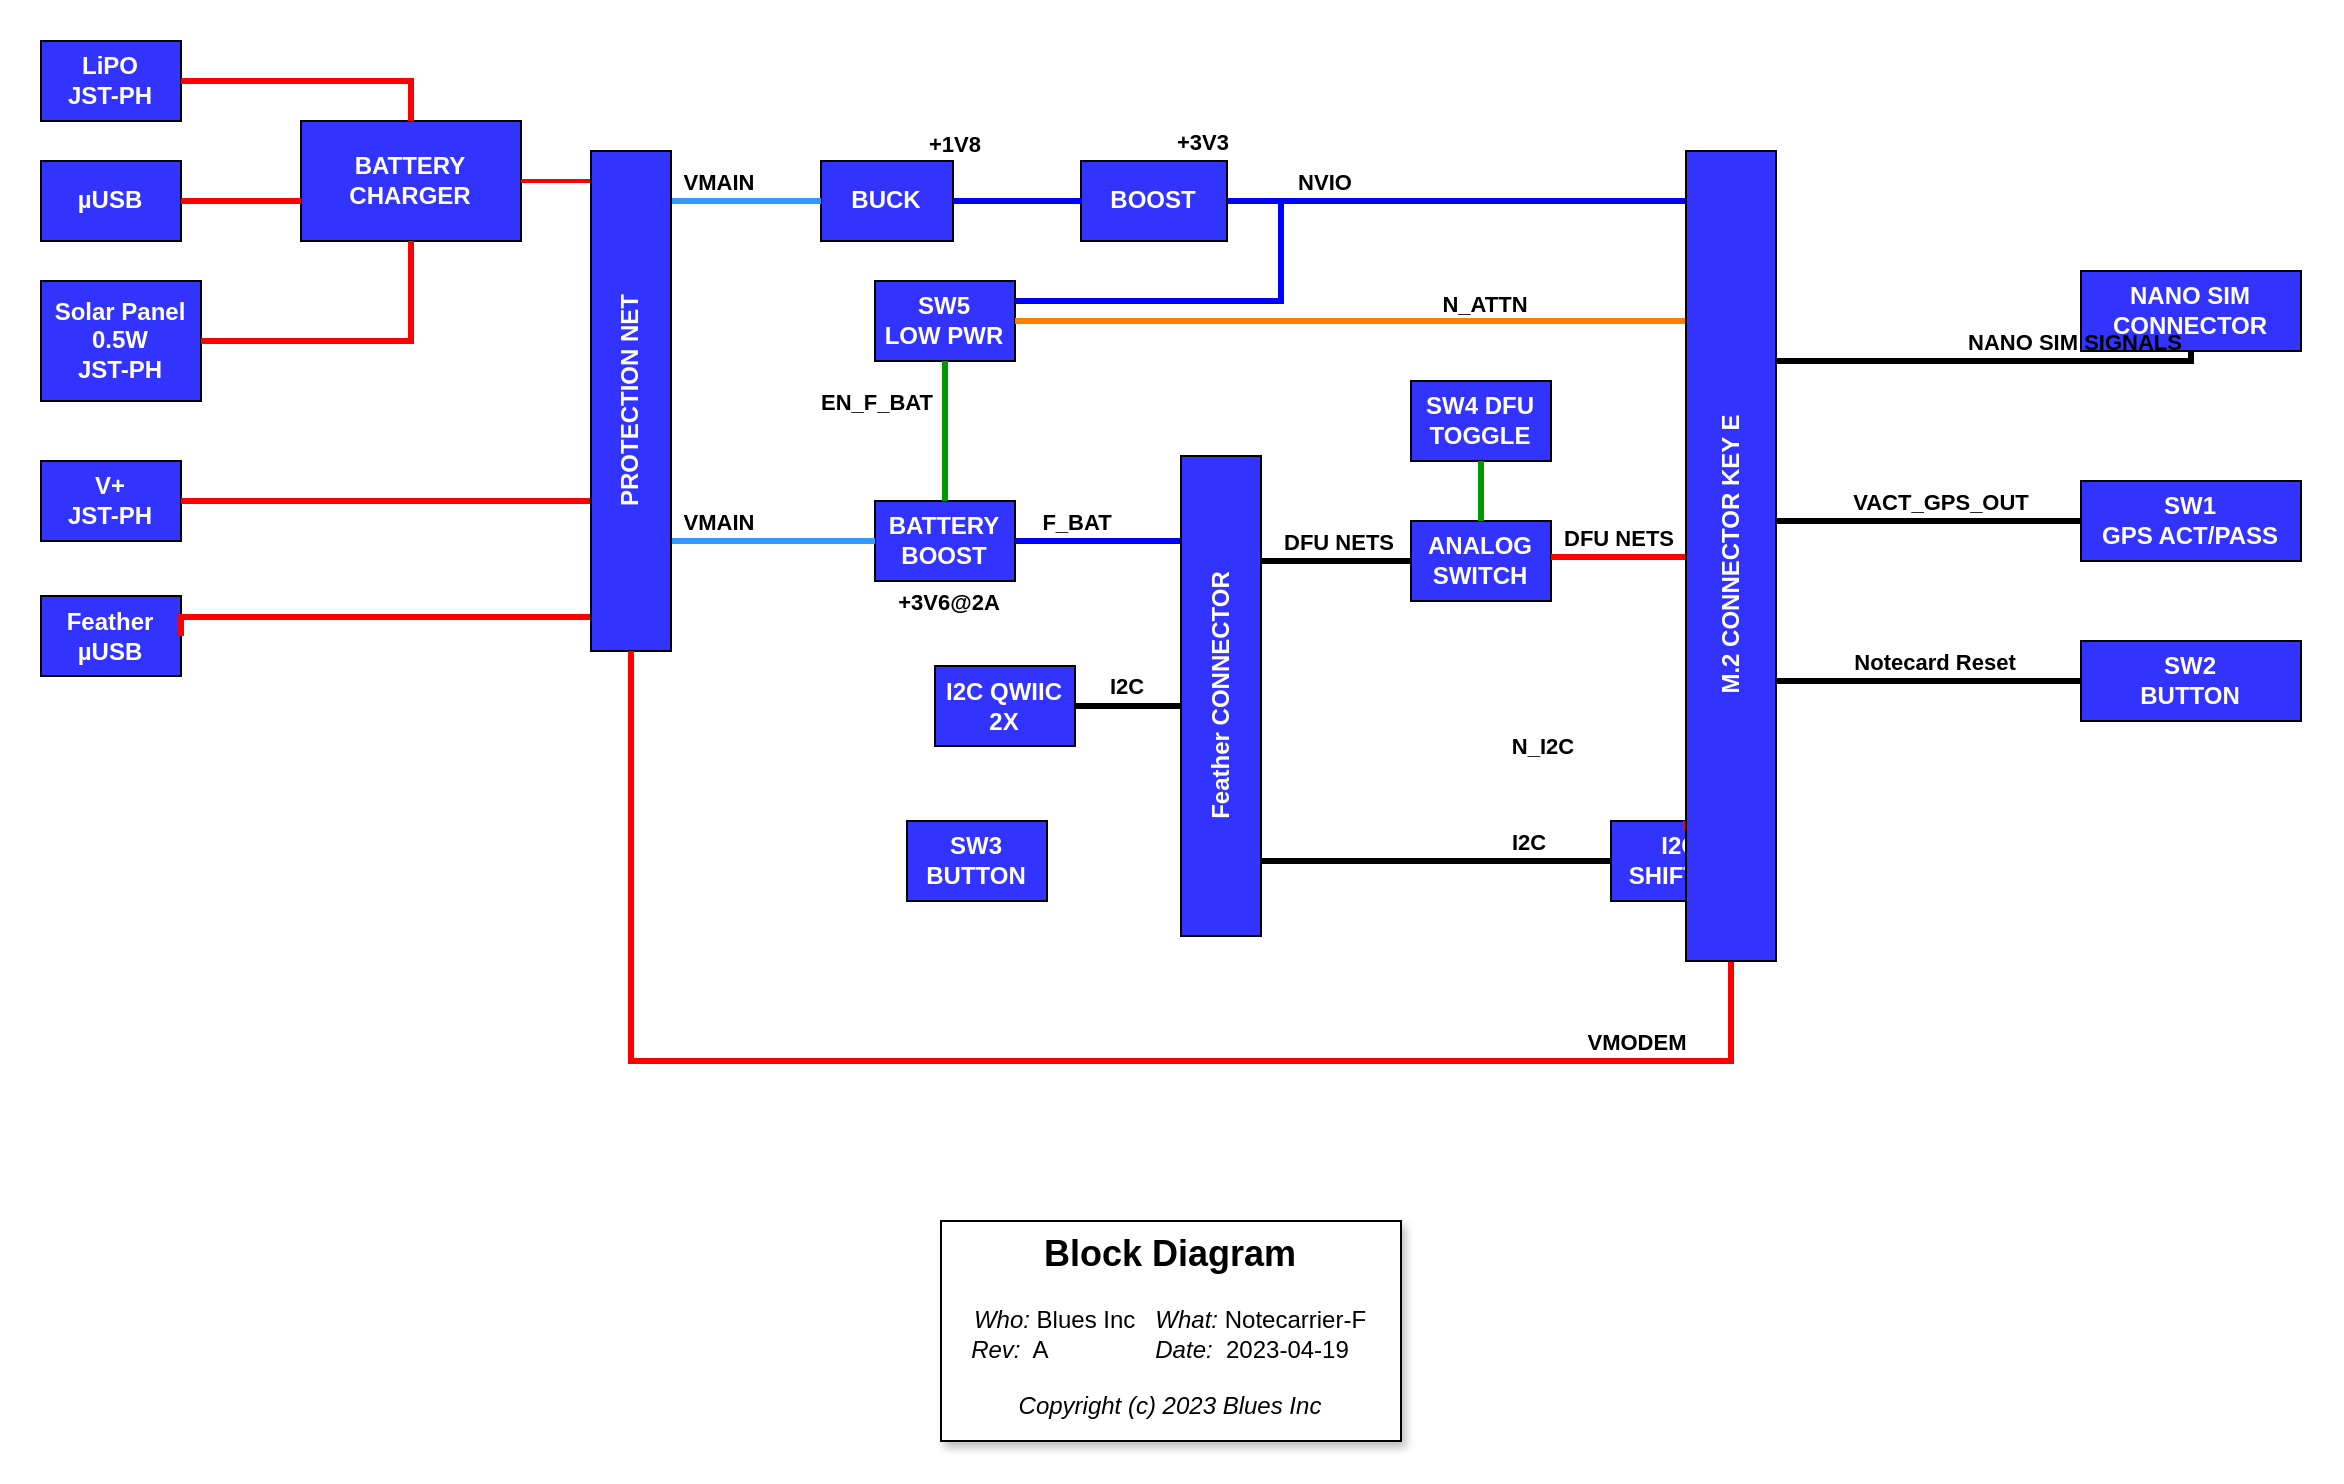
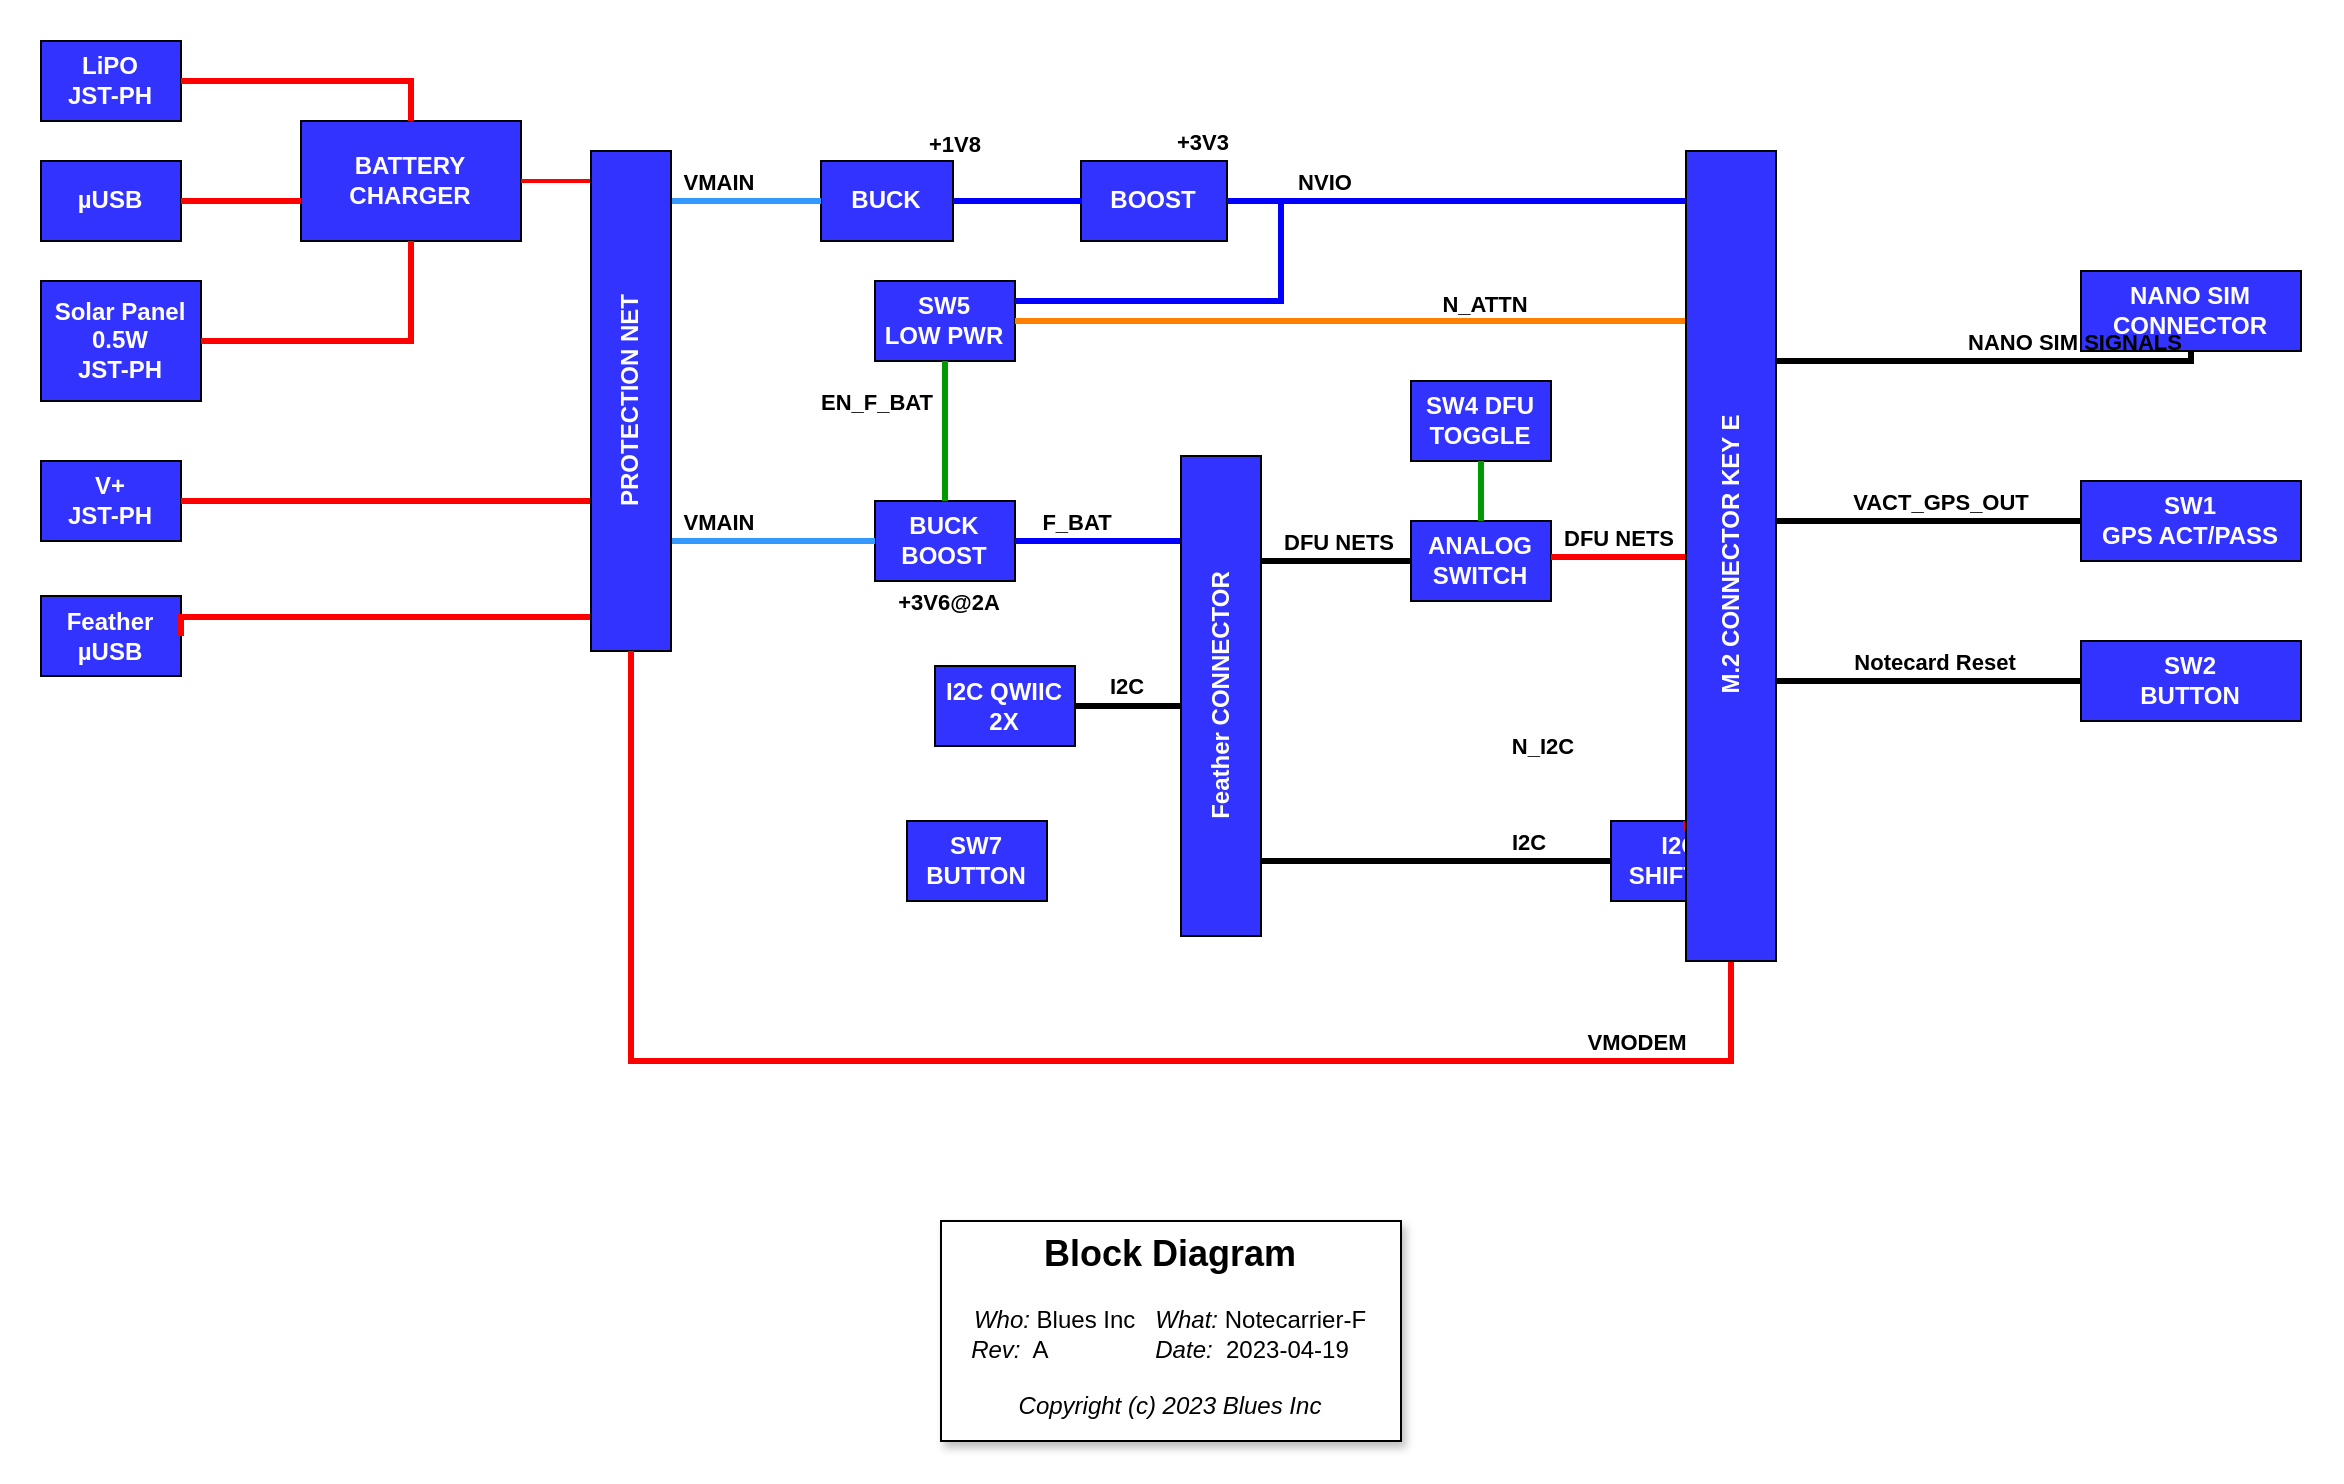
(945, 541) -> (945, 541)
(977, 861) -> (977, 861)
